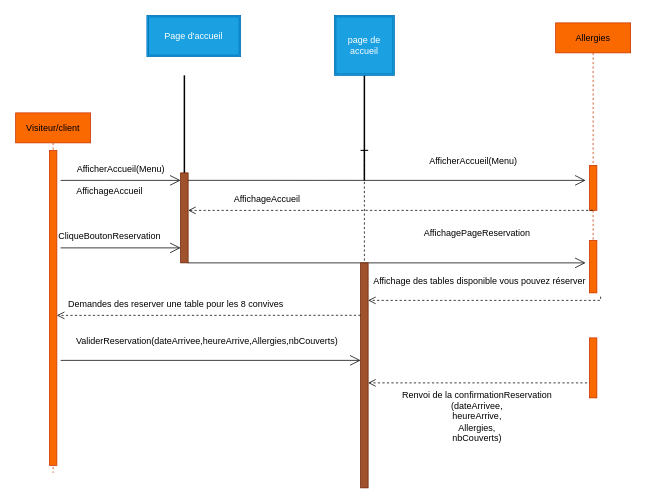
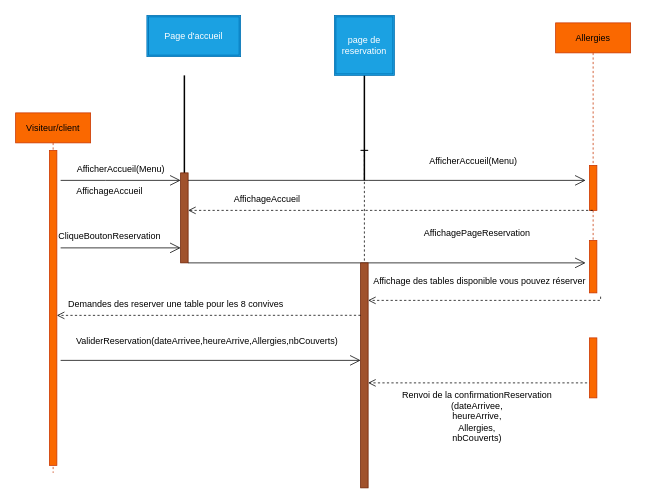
(364, 45) -> (364, 45)
